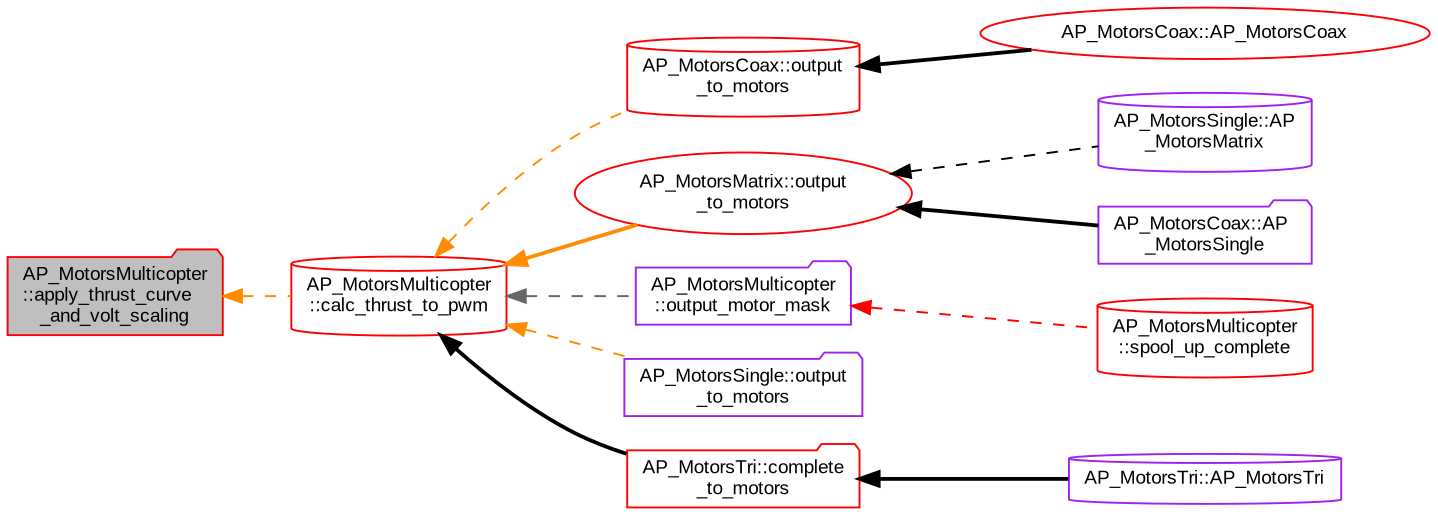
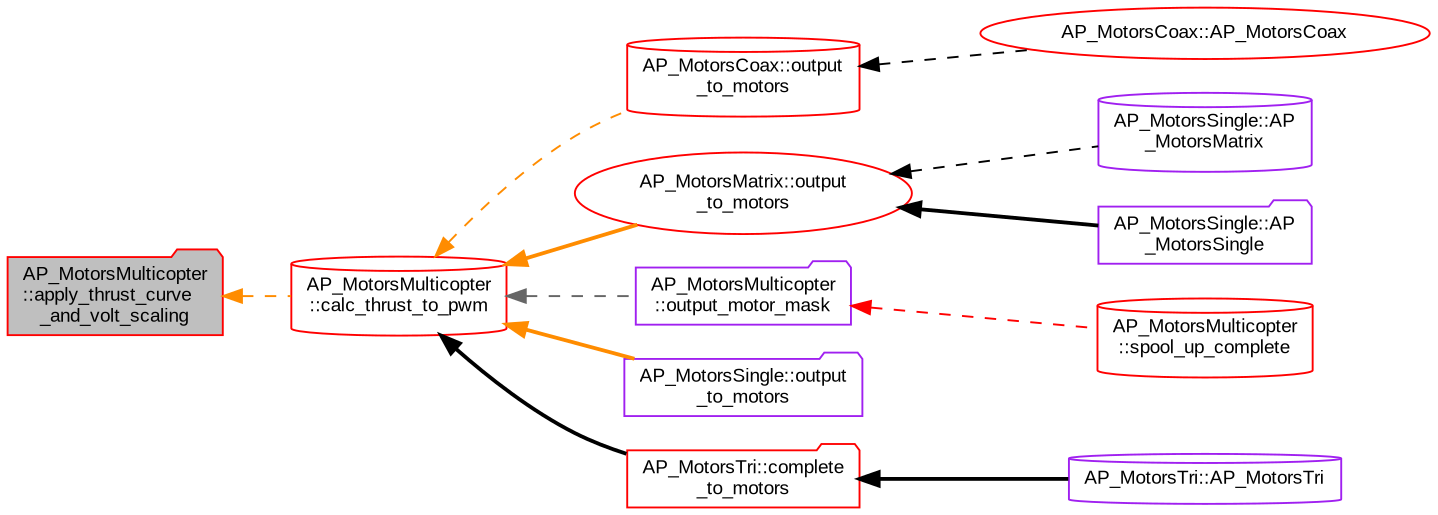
(955, 57) -> (955, 57)
(1205, 235) -> (1205, 235)
(580, 344) -> (580, 344)
